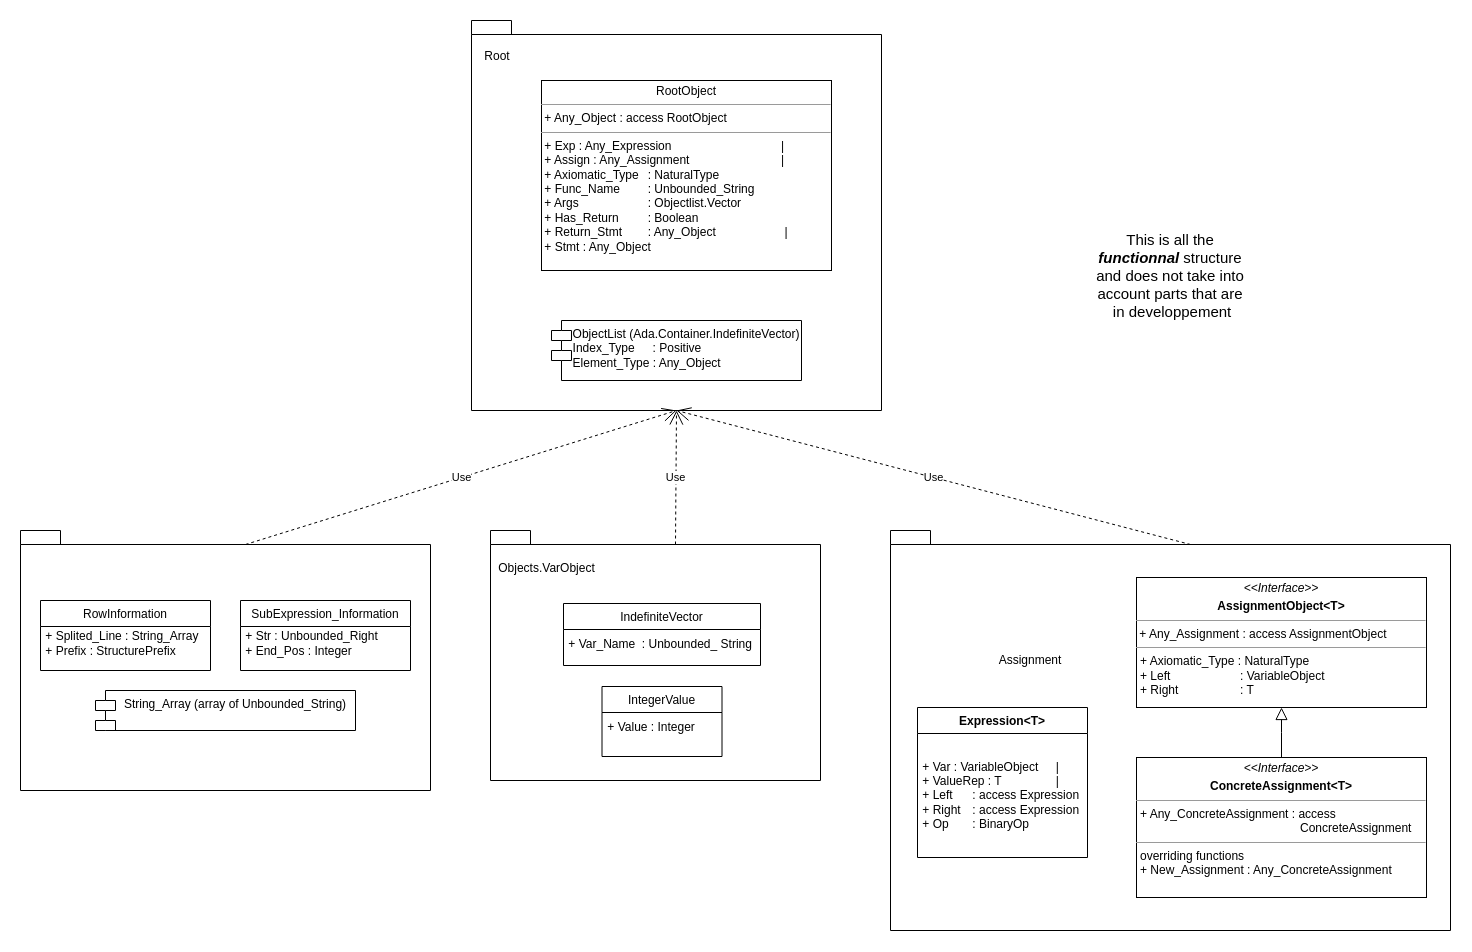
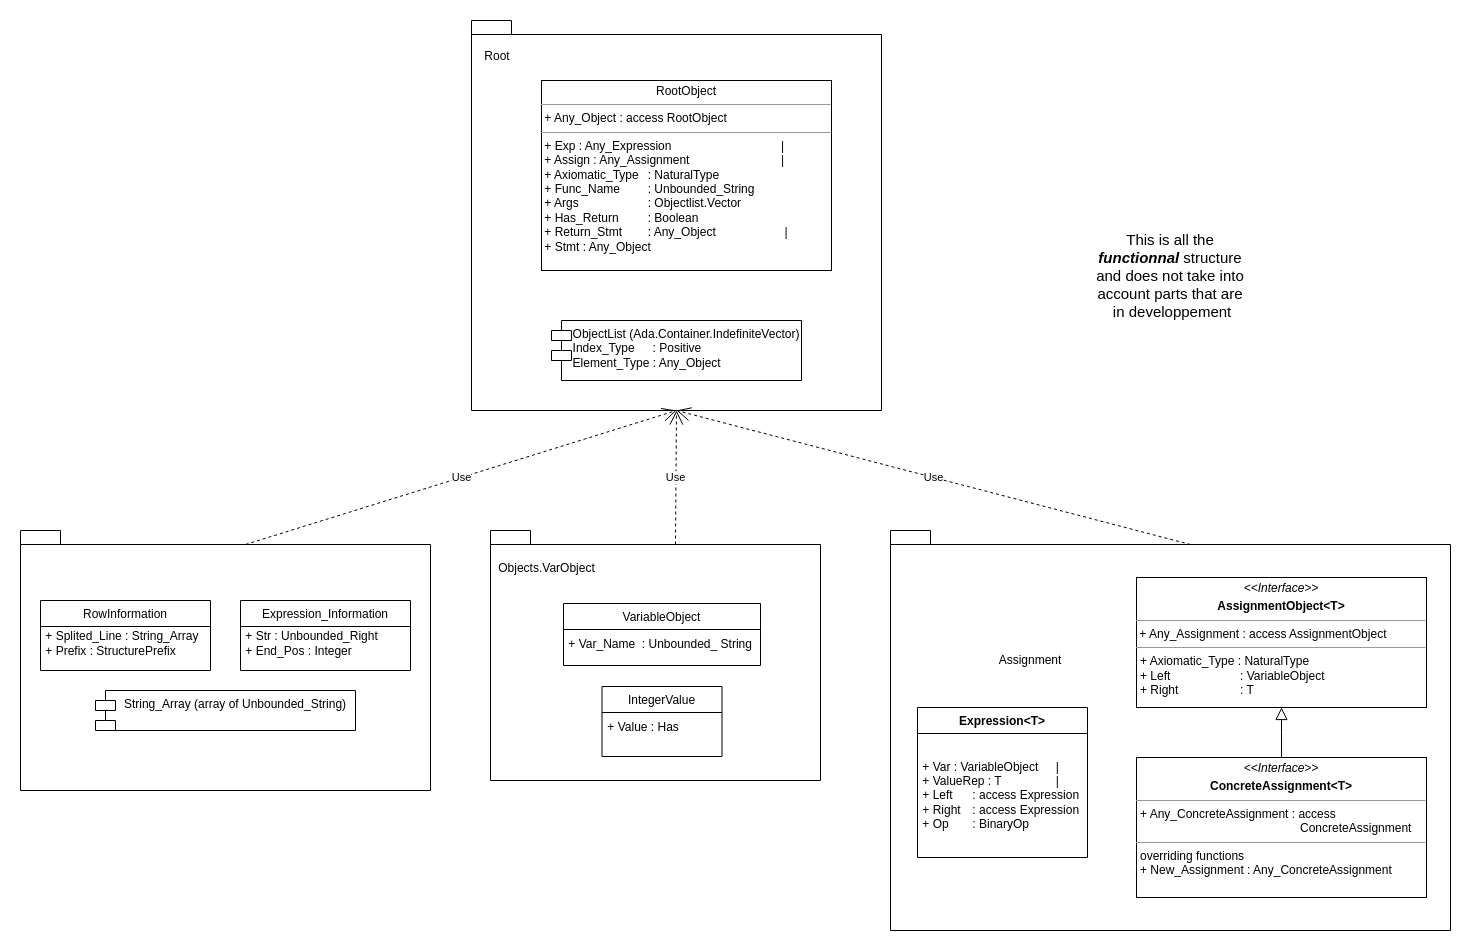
(325, 614) -> (325, 614)
(662, 617) -> (662, 617)
(654, 728) -> (640, 728)
